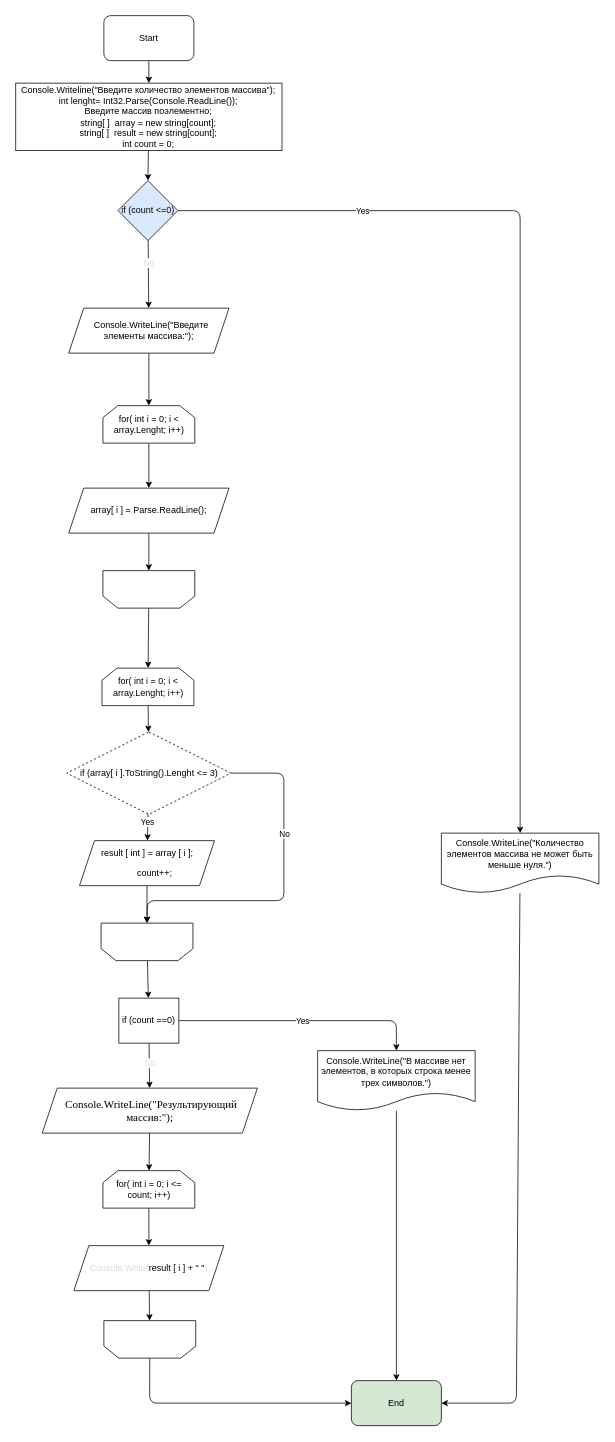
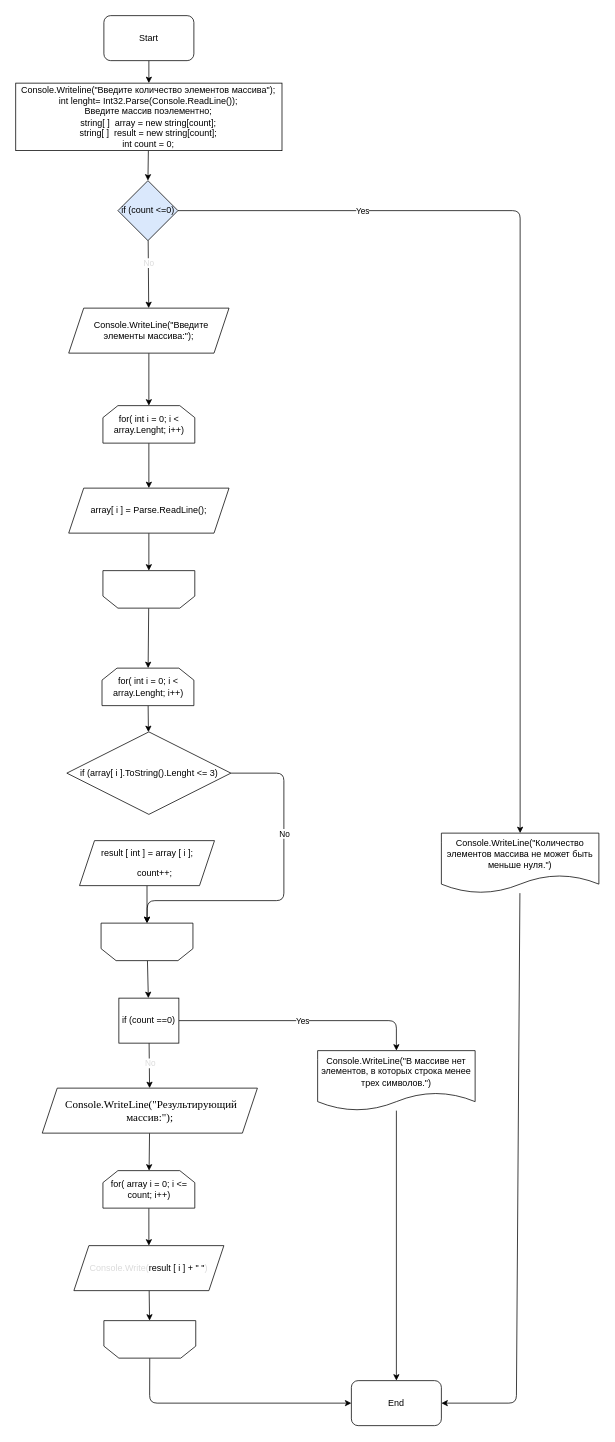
(149, 773) -> (149, 773)
(148, 826) -> none
(149, 1189) -> (149, 1189)
(396, 1403) -> (396, 1403)
